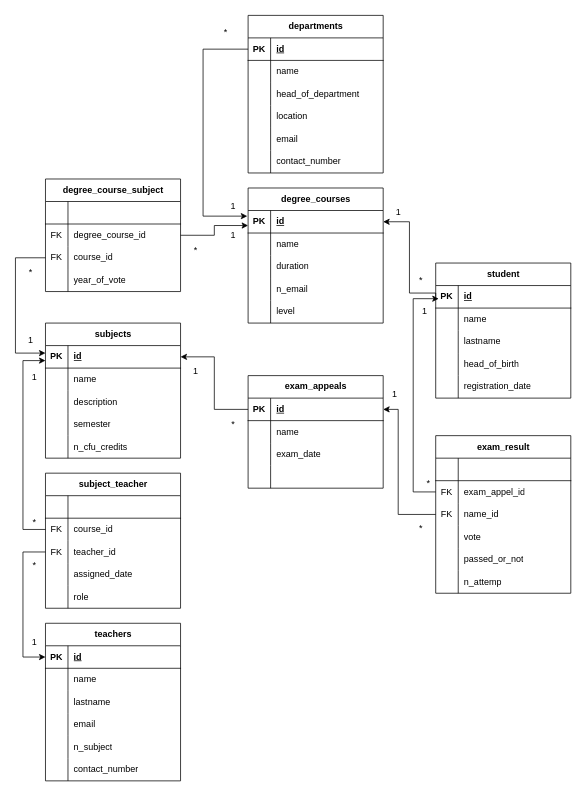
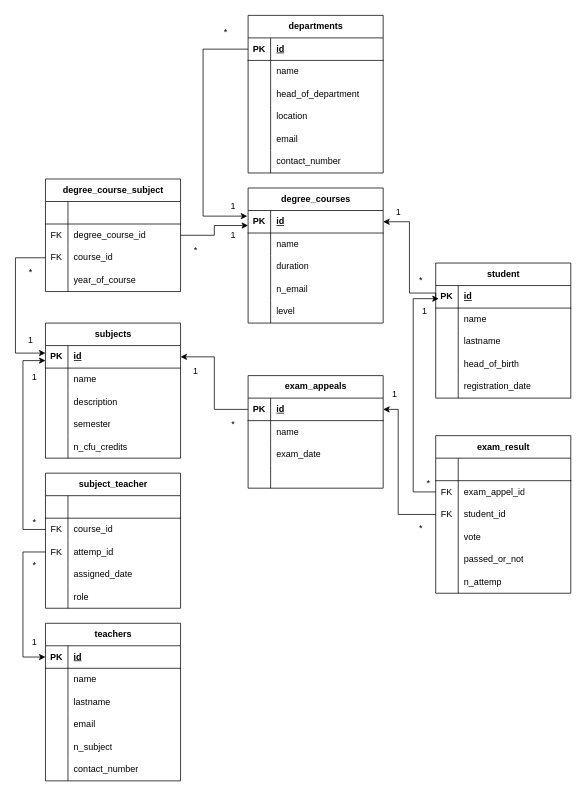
(104, 280) -> (109, 280)
(480, 514) -> (488, 514)
(98, 552) -> (95, 552)
